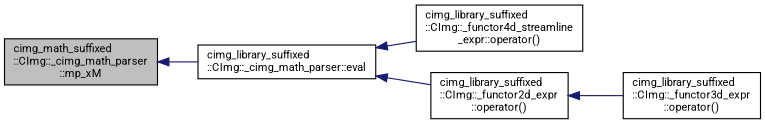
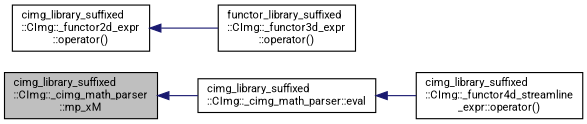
(81, 62) -> (81, 96)
(409, 81) -> none
(692, 96) -> (287, 28)
